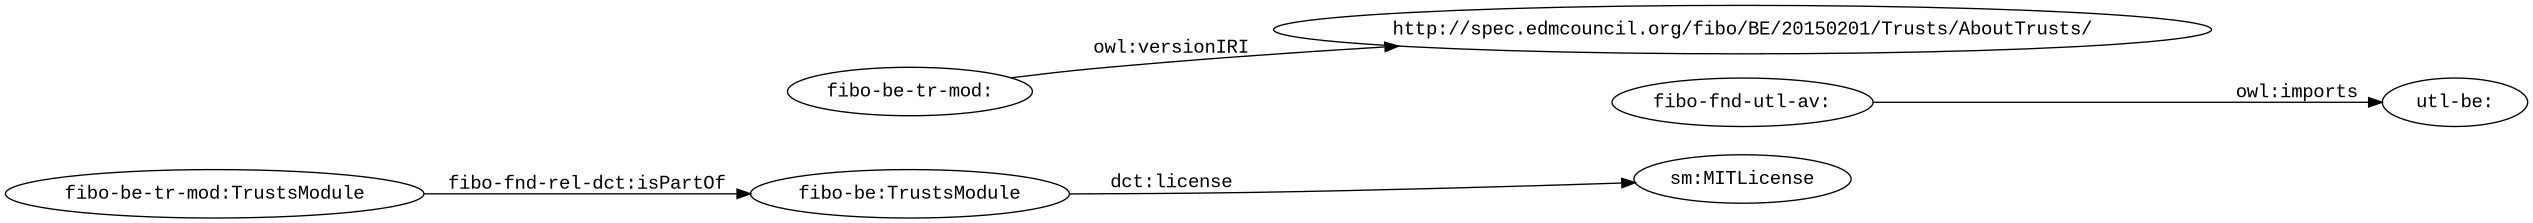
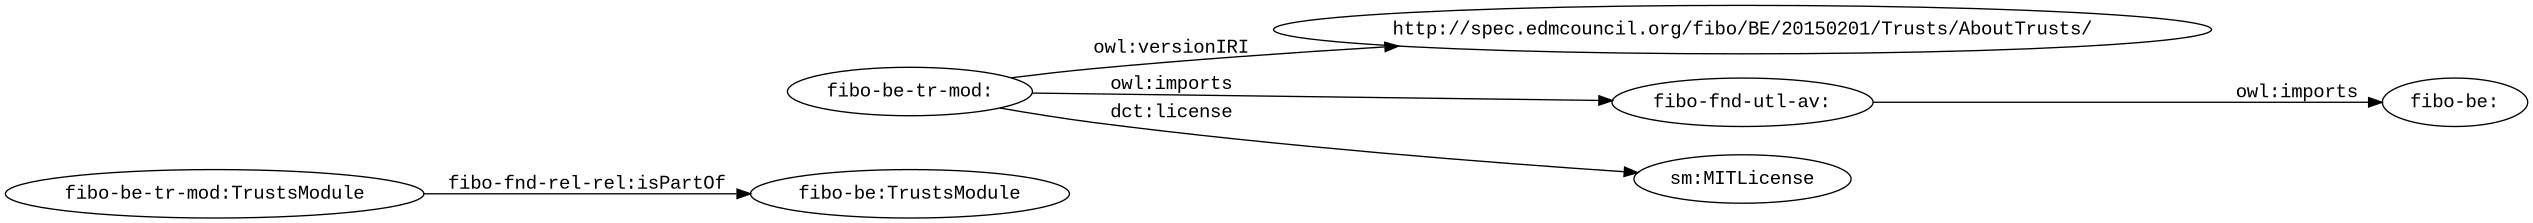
none -> (1316, 97)
(2455, 102) -> (2455, 102)
(587, 184) -> (587, 184)
(1345, 191) -> (1311, 147)
